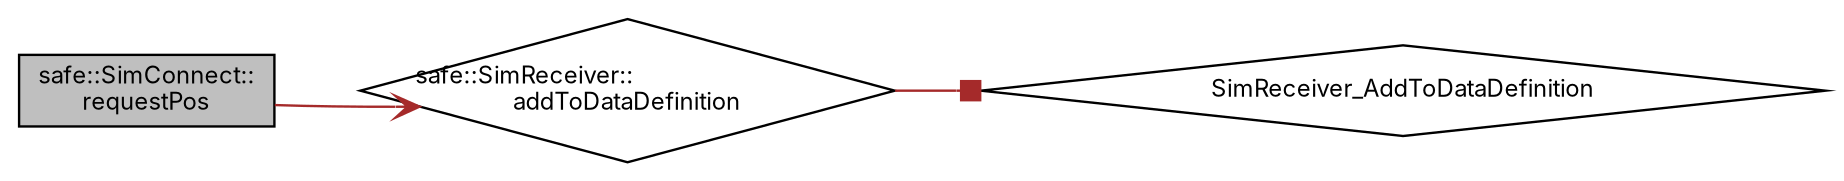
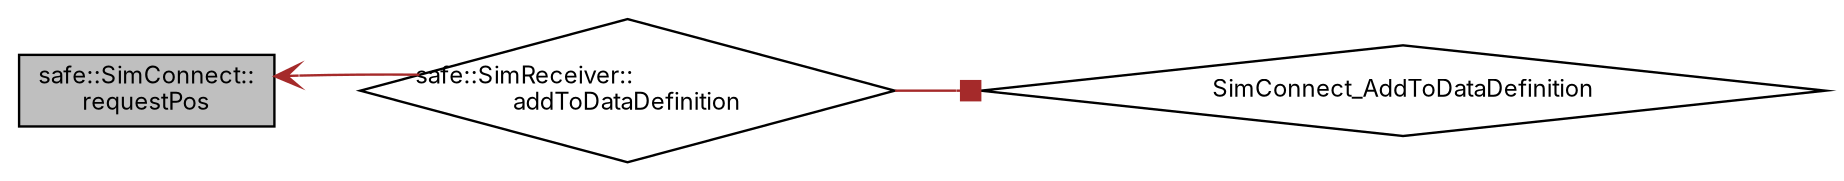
(1403, 91) -> (1403, 91)
(335, 106) -> (359, 75)
